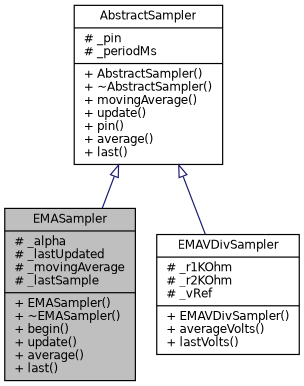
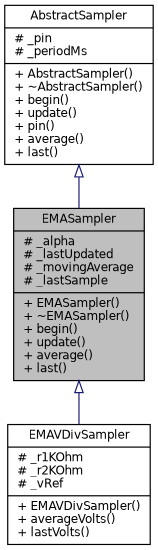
(141, 100) -> (42, 100)
(194, 205) -> (79, 409)
